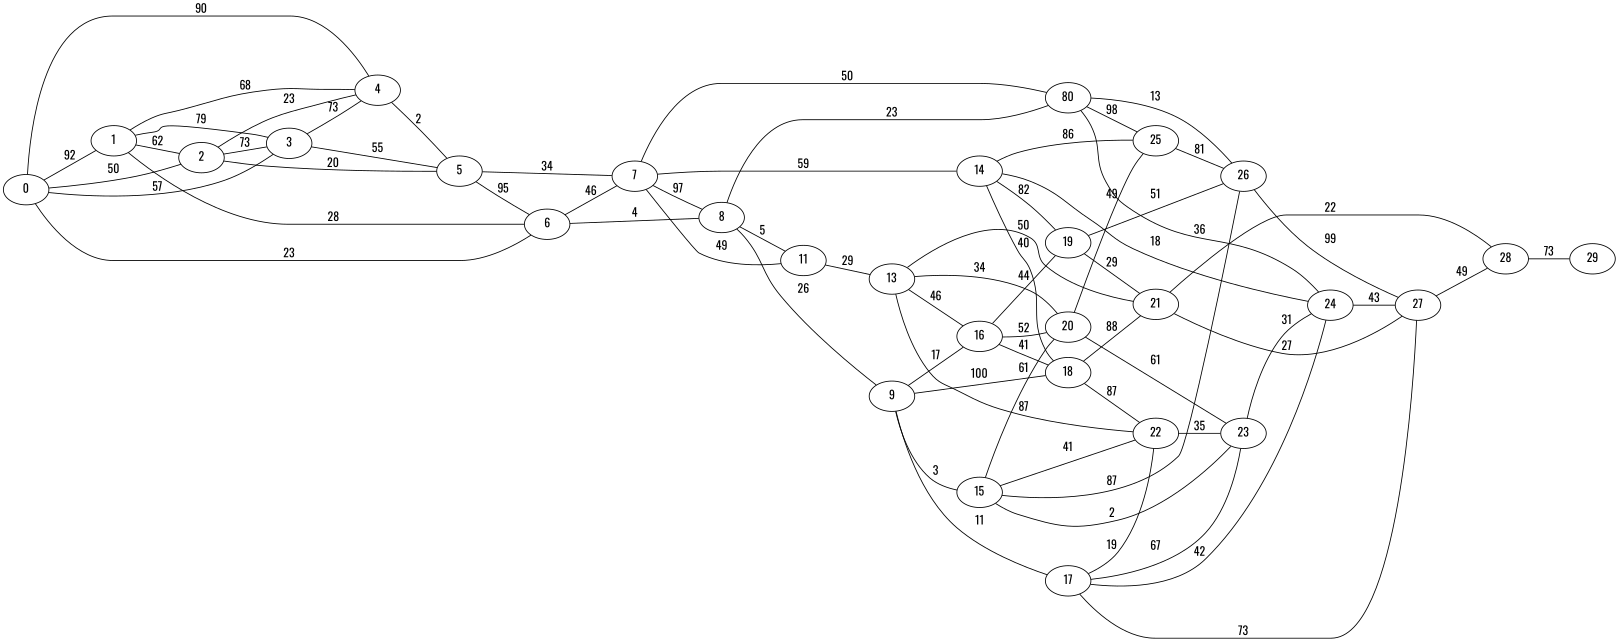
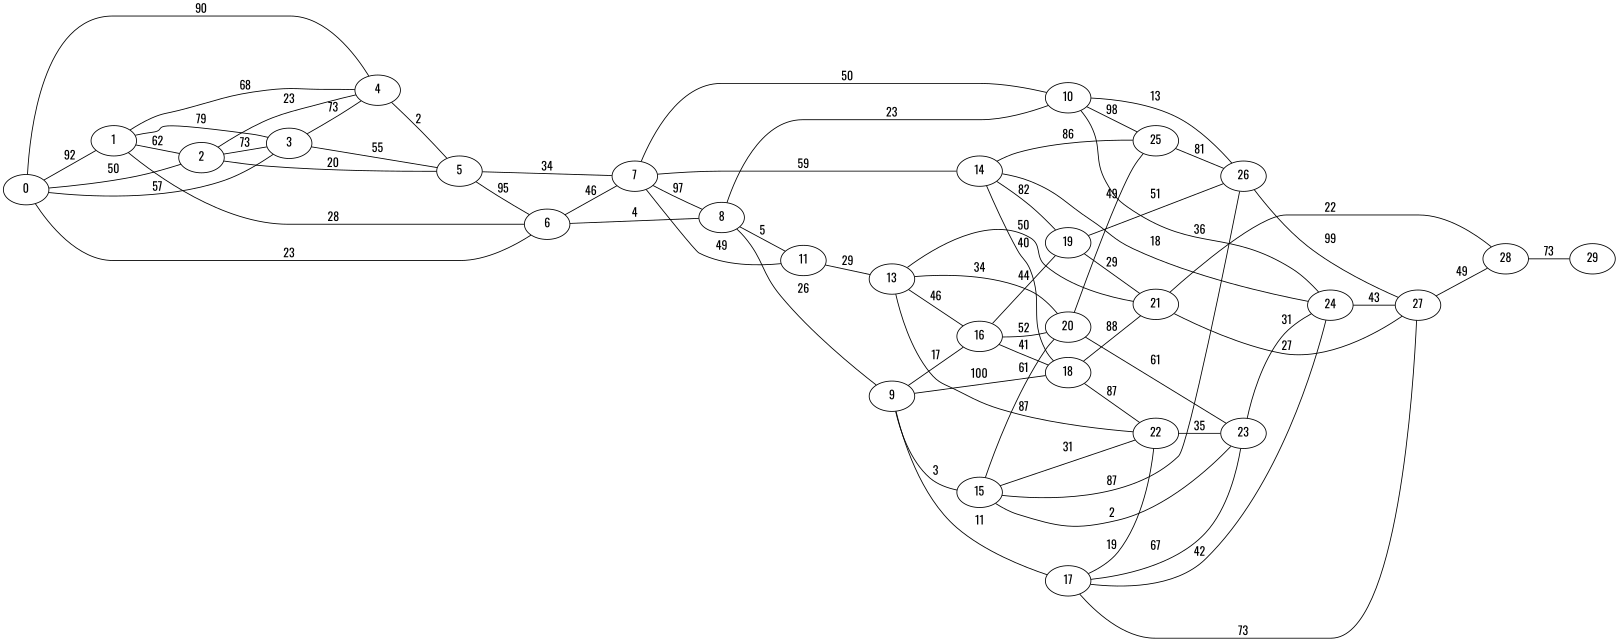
(1068, 98) -> (1068, 98)
(1068, 448) -> (1068, 448)
